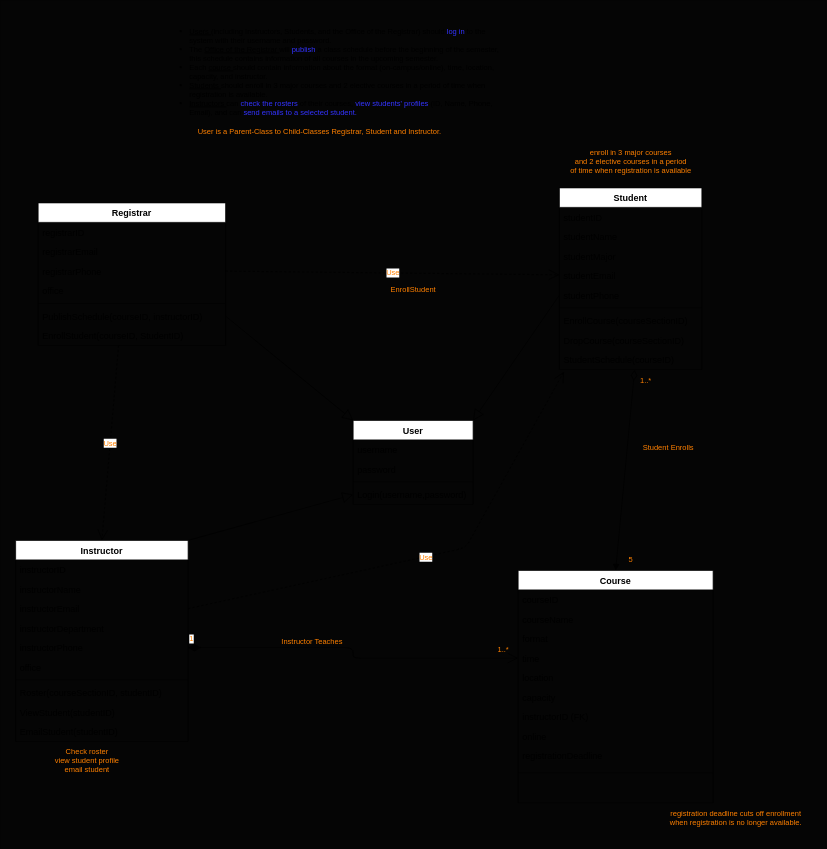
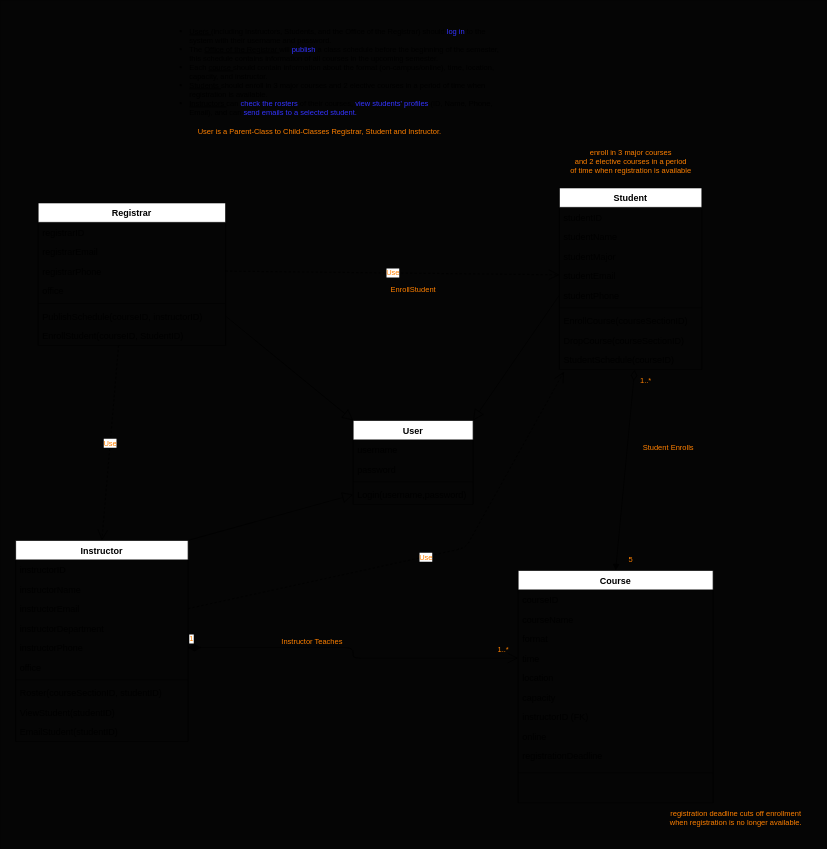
(87, 760) -> none
